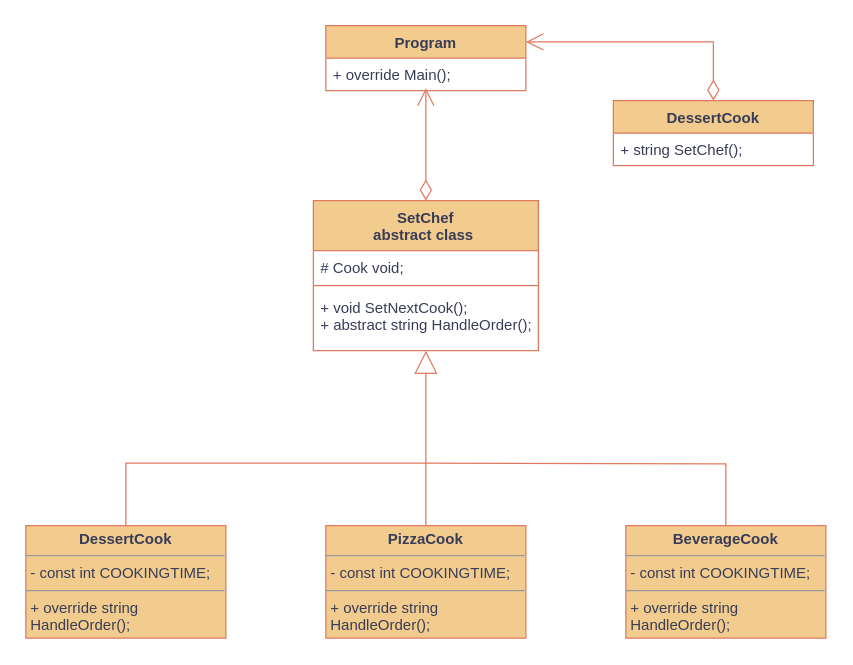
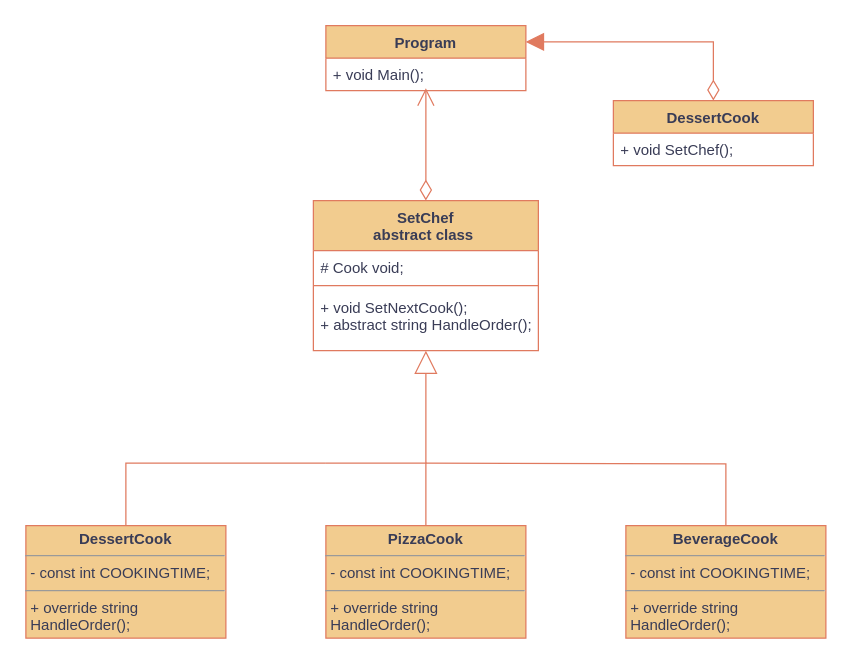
(537, 42) -> (544, 42)
(401, 76) -> (384, 76)
(695, 151) -> (686, 151)
